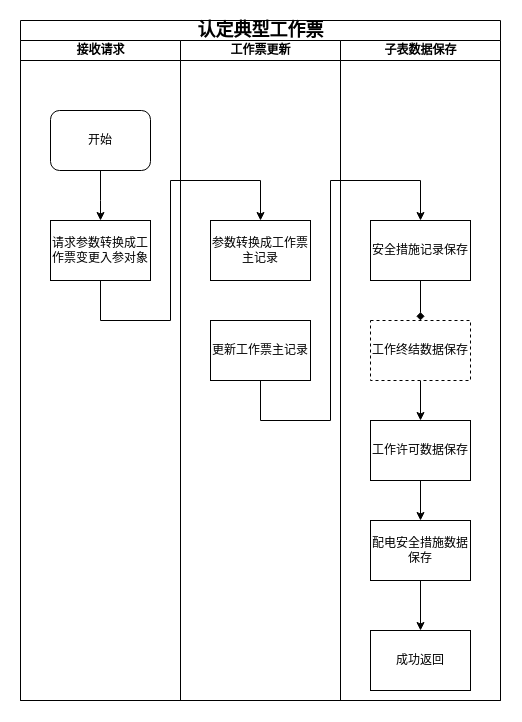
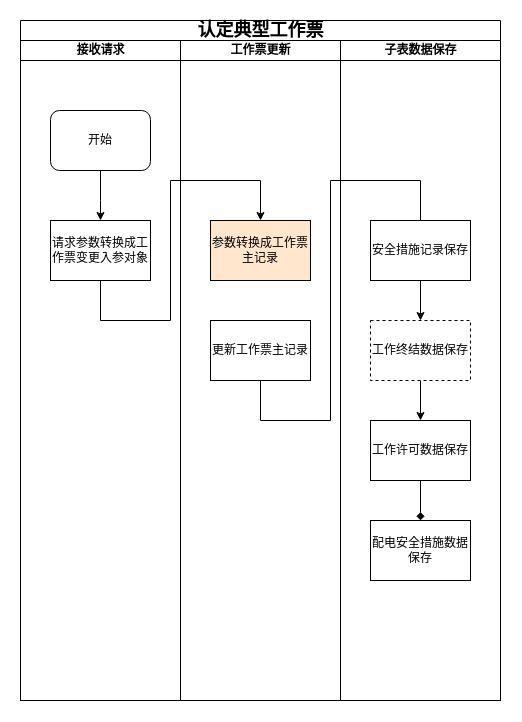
(421, 212) -> (421, 215)
(261, 251) -> (261, 251)
(421, 312) -> (421, 312)
(421, 512) -> (421, 512)
(421, 602) -> none
(421, 661) -> none
